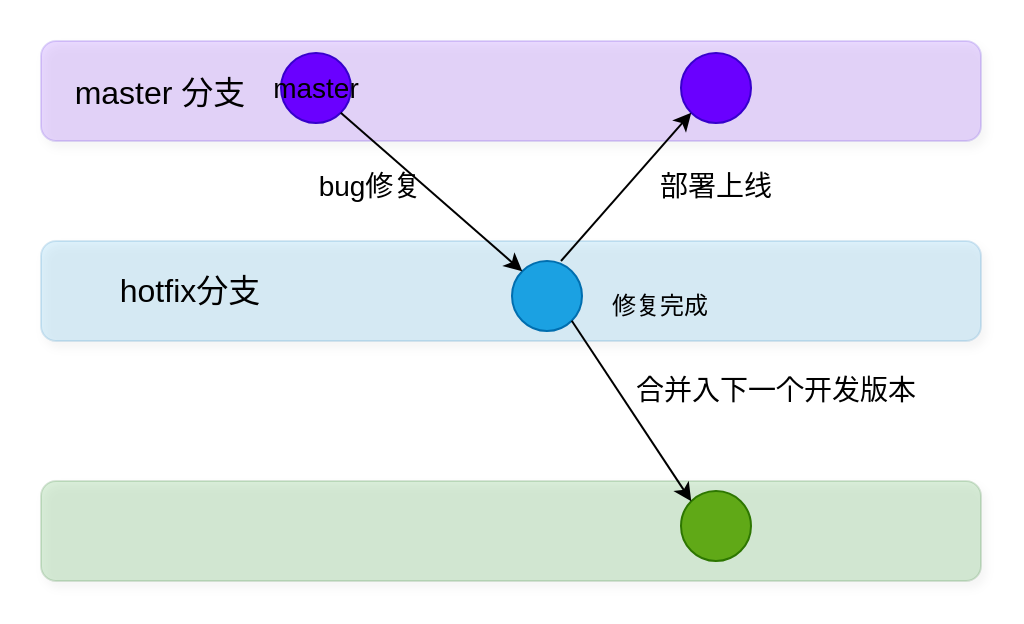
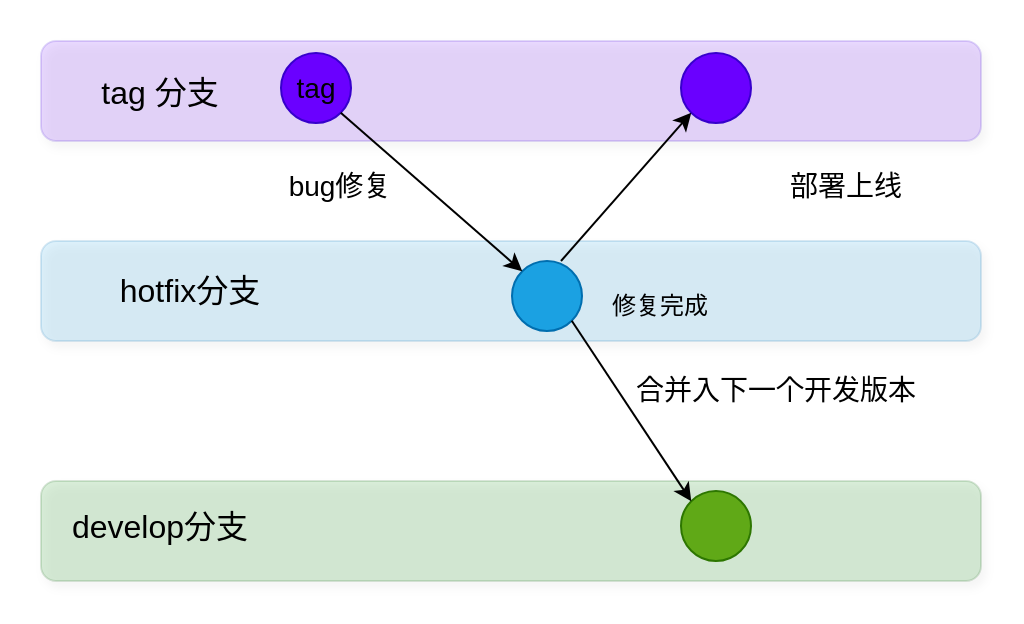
(317, 89) -> (317, 89)
(161, 93) -> (161, 93)
(371, 186) -> (341, 186)
(716, 186) -> (846, 186)
none -> (161, 526)
